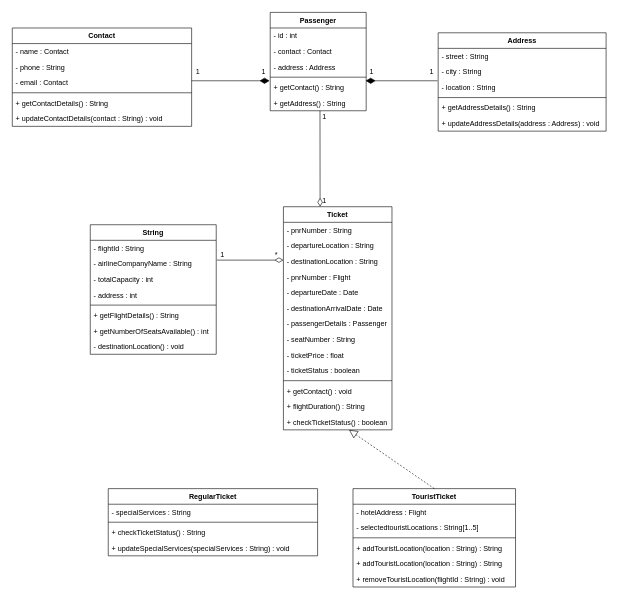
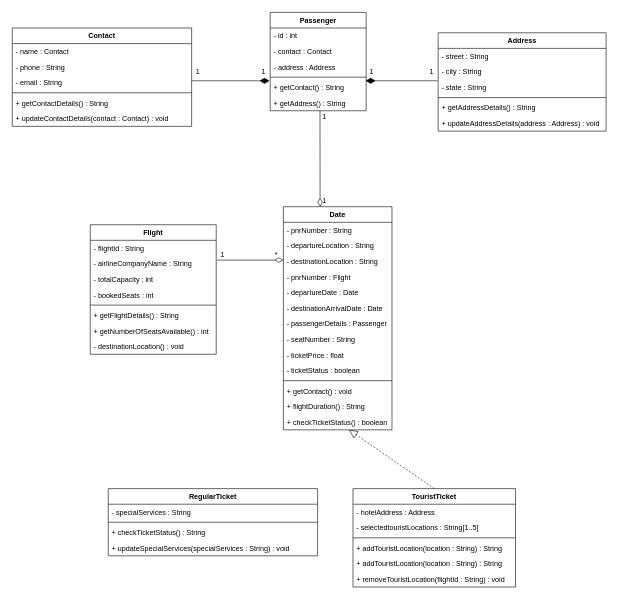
(44, 83) -> (41, 83)
(473, 88) -> (469, 88)
(100, 119) -> (103, 119)
(338, 215) -> (338, 215)
(153, 233) -> (153, 233)
(119, 295) -> (127, 295)
(396, 512) -> (400, 512)
